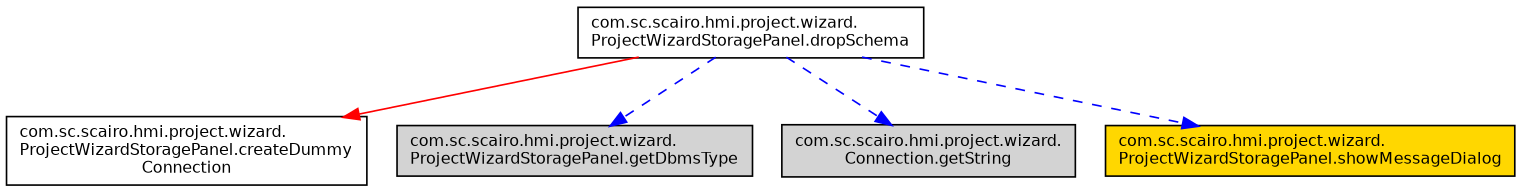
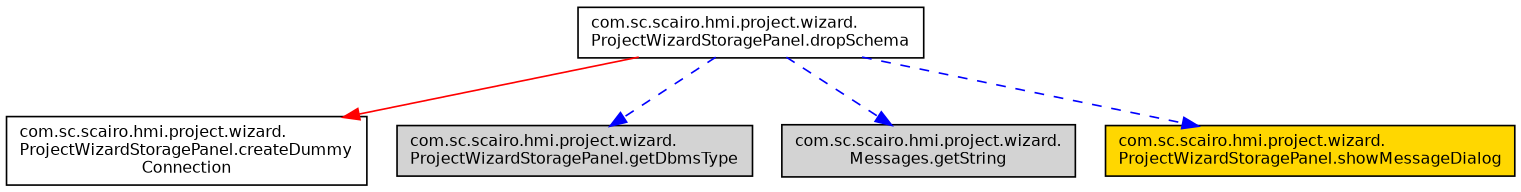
(929, 151) -> (929, 151)
